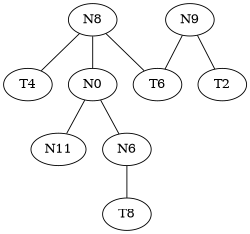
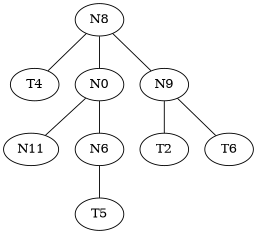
(125, 52) -> (132, 52)
(127, 214) -> (99, 214)
